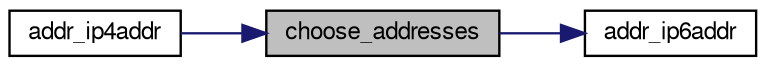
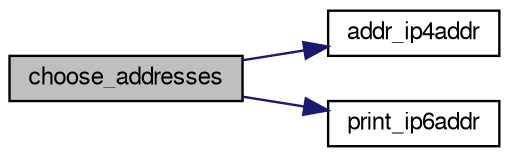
(211, 33) -> (273, 55)
(671, 33) -> (414, 124)
